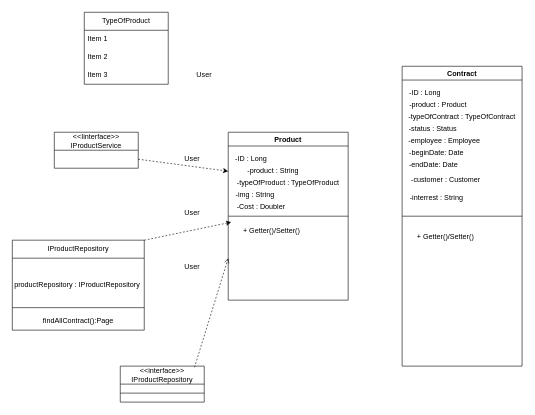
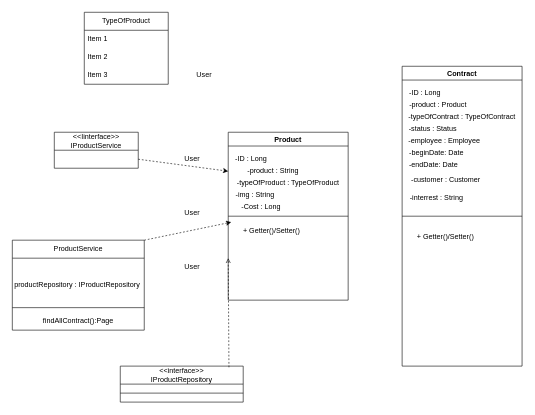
(261, 207) -> (261, 207)
(78, 249) -> (78, 249)
(162, 384) -> (182, 384)
